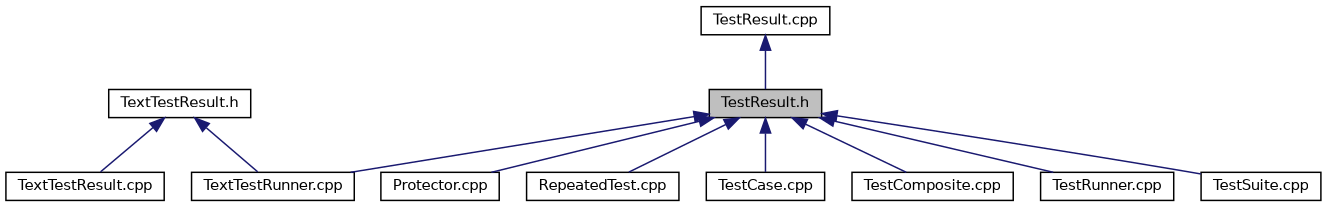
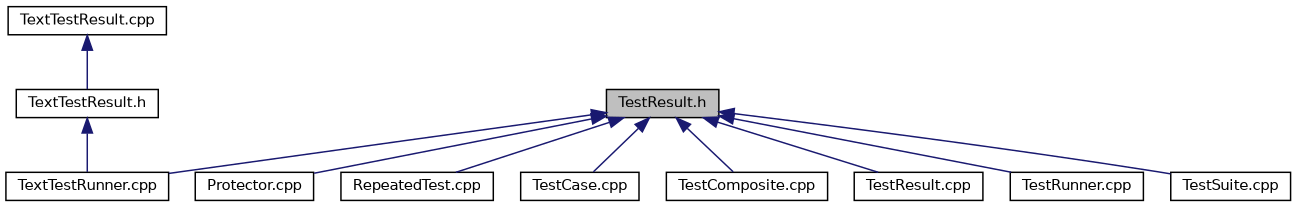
(765, 70) -> (798, 147)
(127, 150) -> (87, 70)
